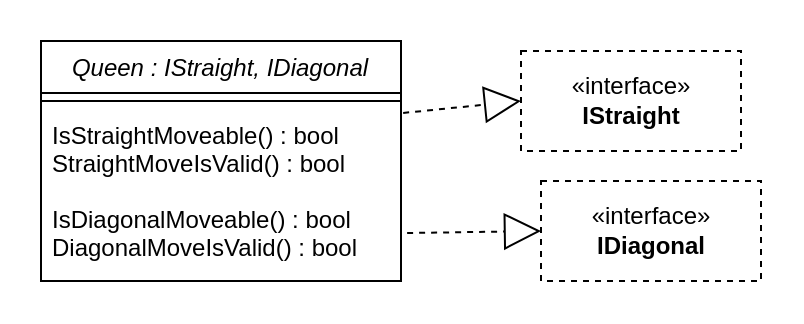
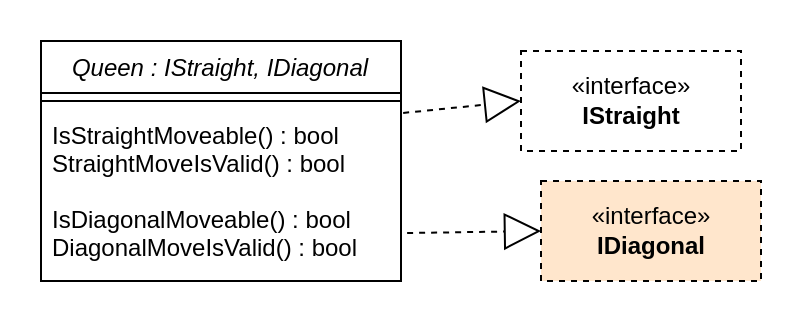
(651, 231) -> (651, 231)
